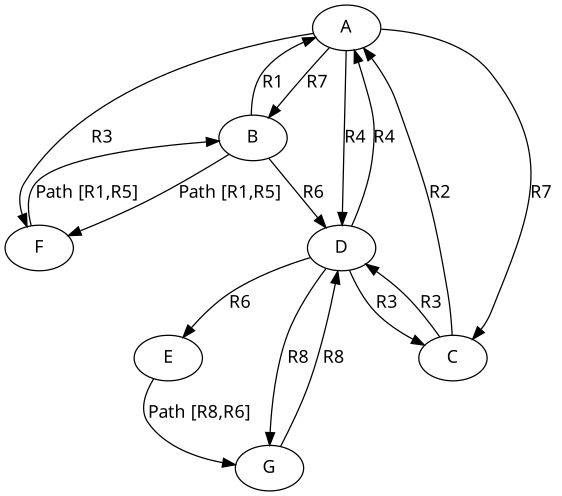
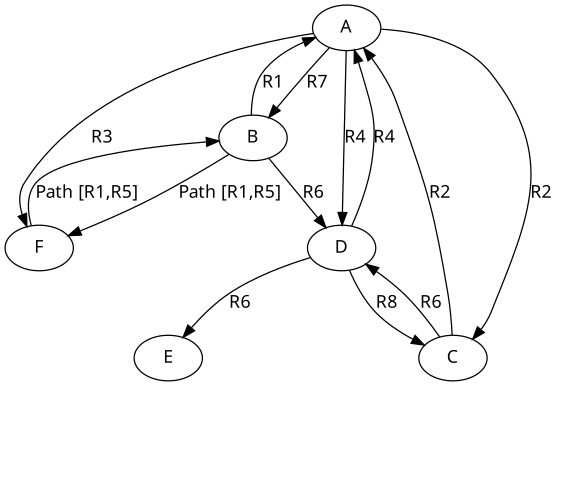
(542, 193) -> (542, 193)
(387, 303) -> (387, 303)
(431, 303) -> (431, 303)
(270, 468) -> none
